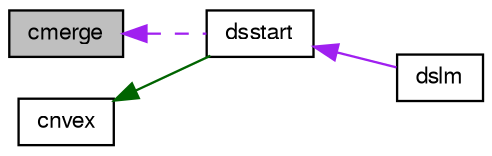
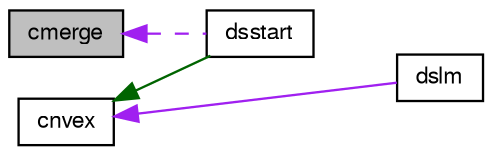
(367, 60) -> (267, 98)
